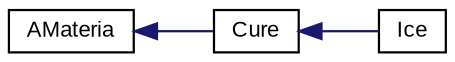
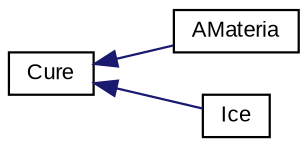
(185, 31) -> (145, 52)
